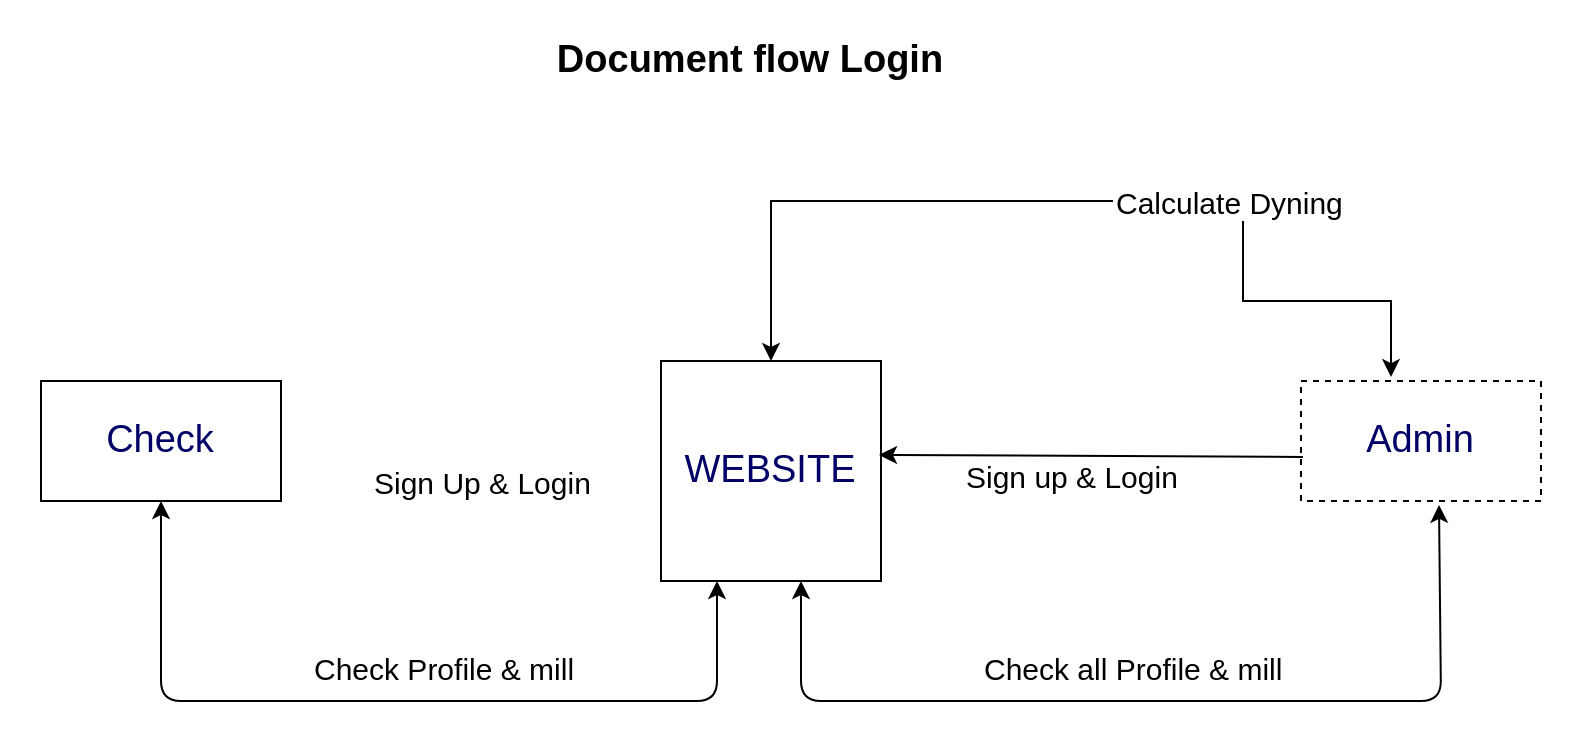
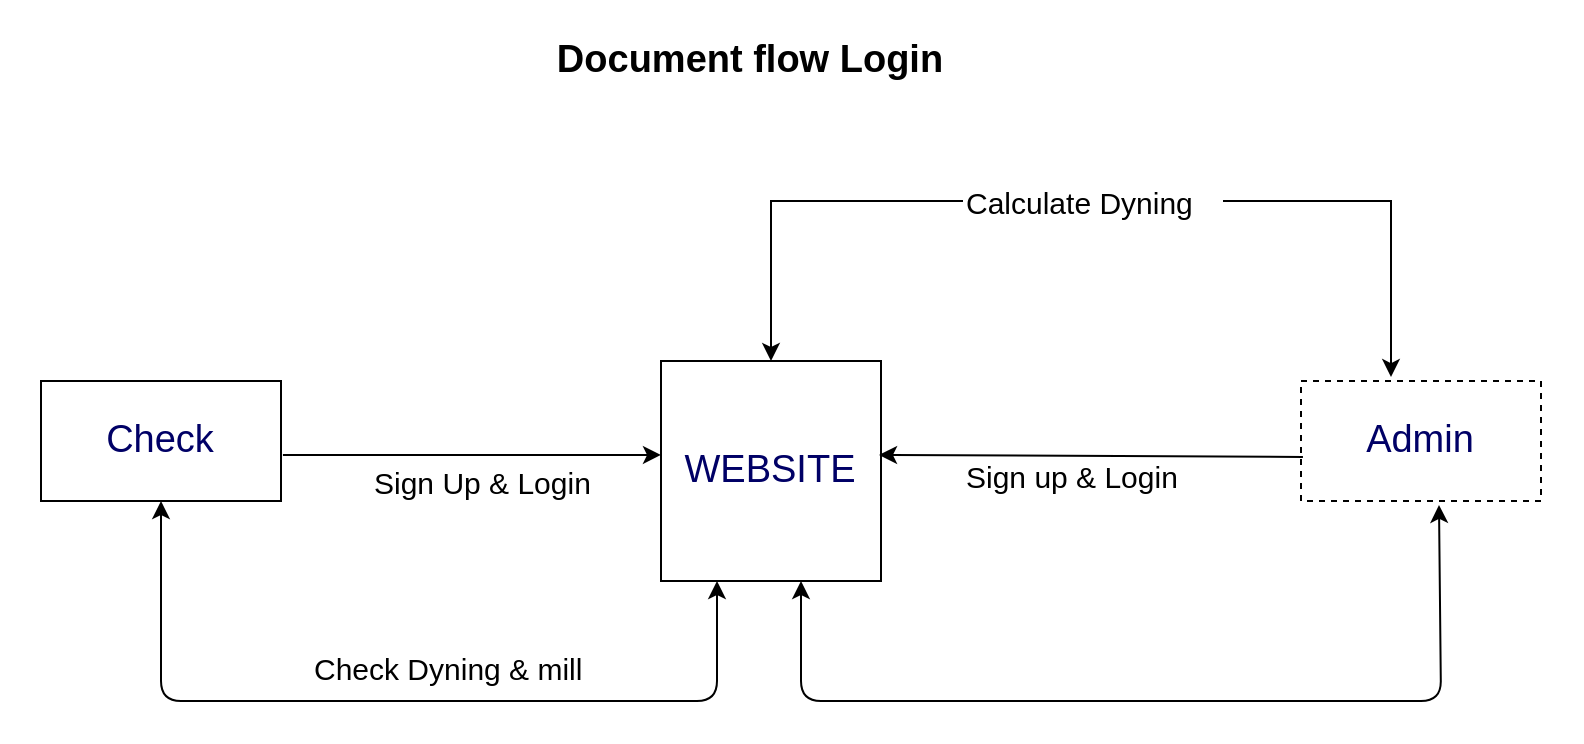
(1243, 201) -> (1093, 201)
none -> (465, 455)
(424, 667) -> (421, 667)
(1141, 667) -> none
